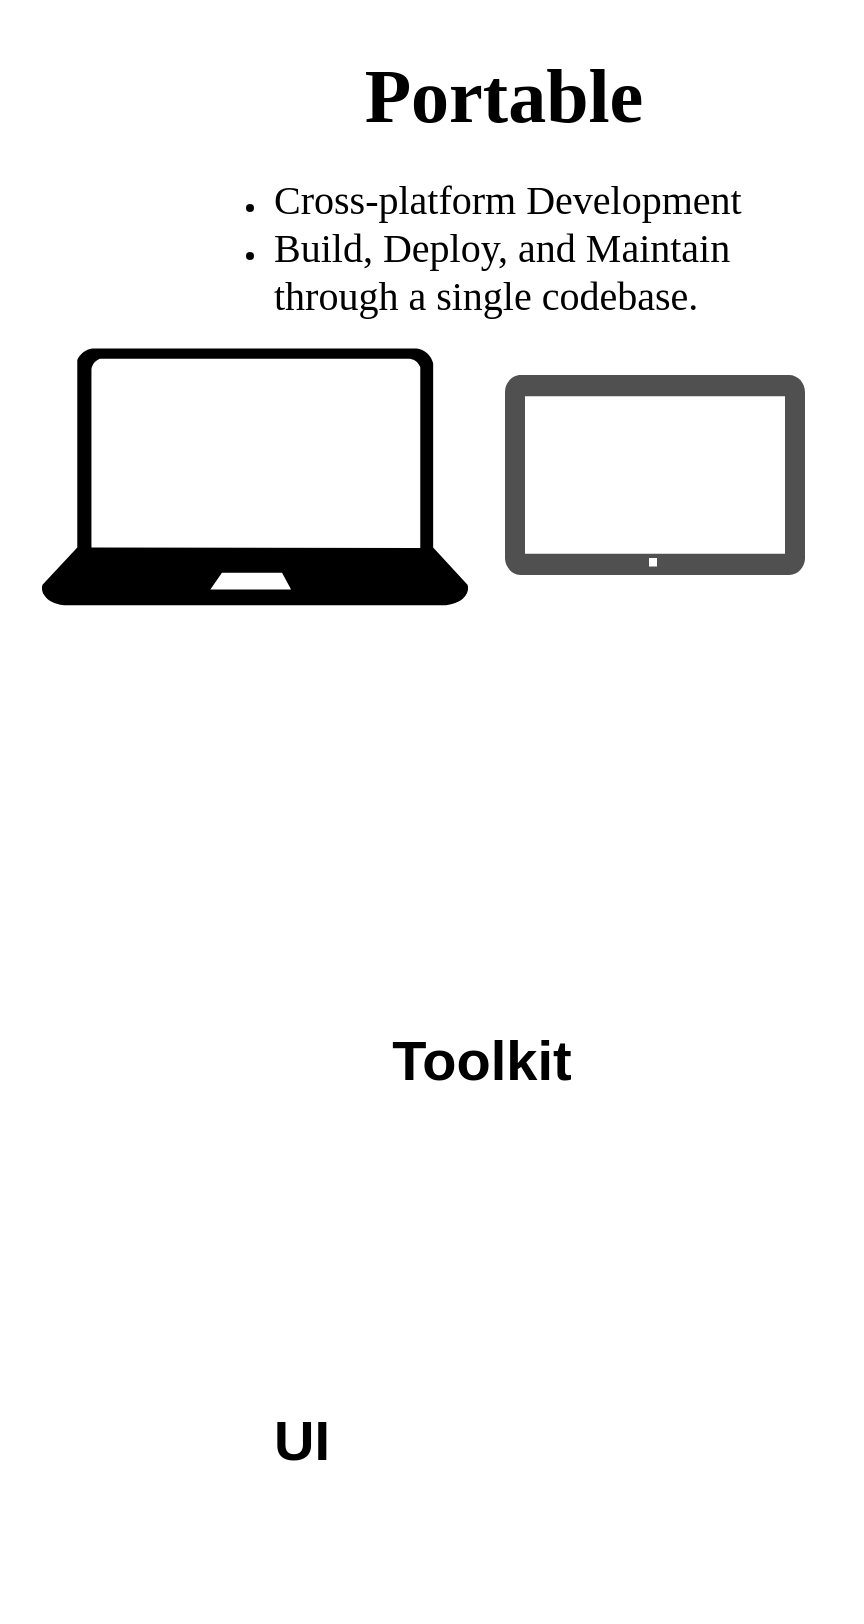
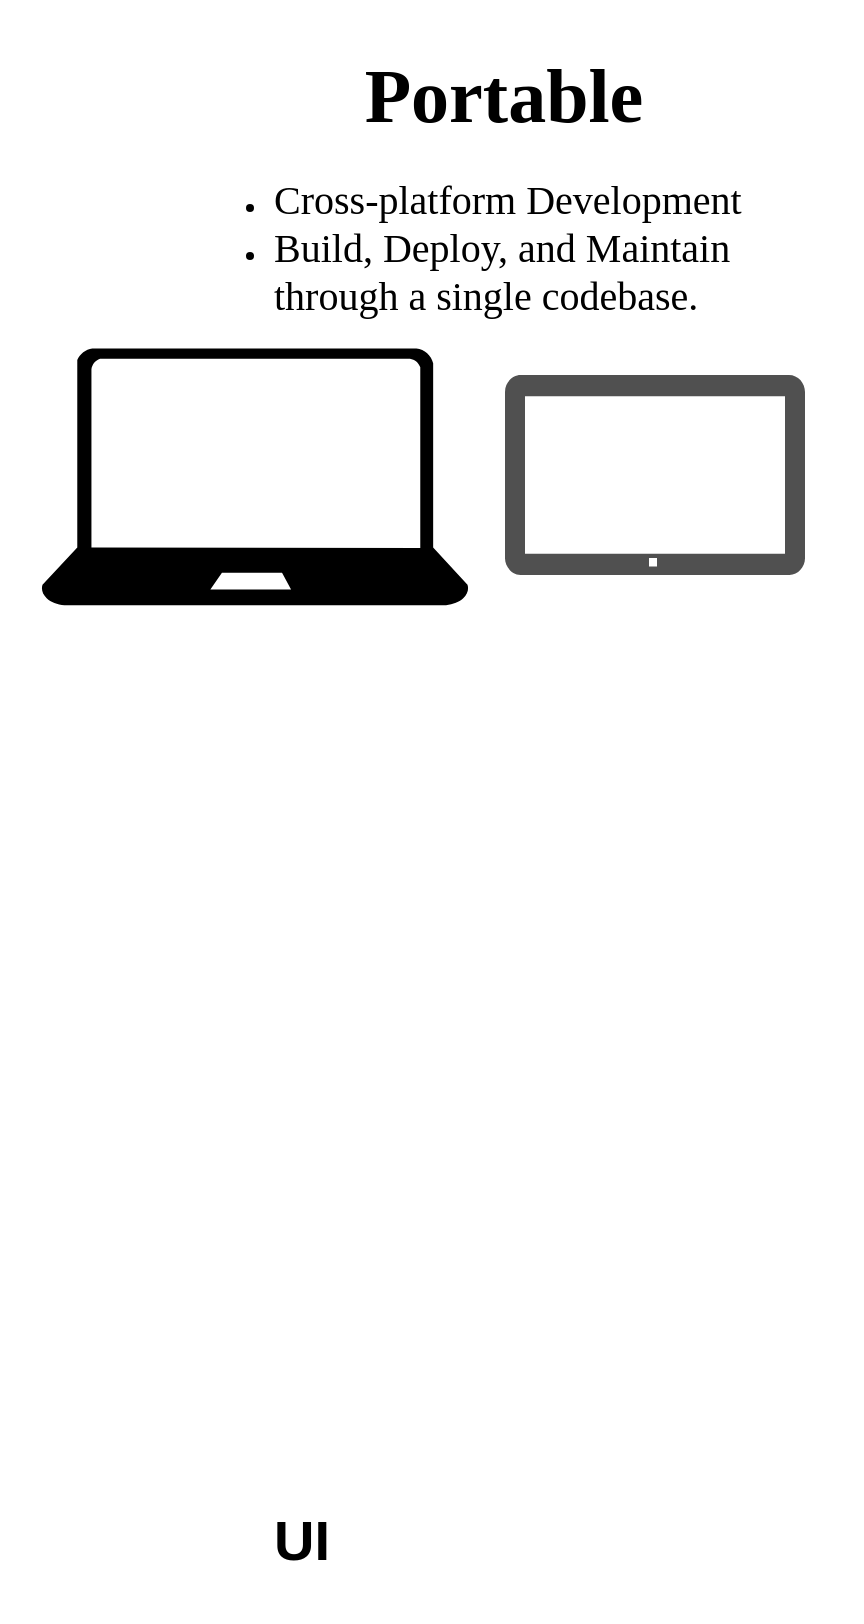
(483, 1061) -> none
(303, 1441) -> (303, 1541)
